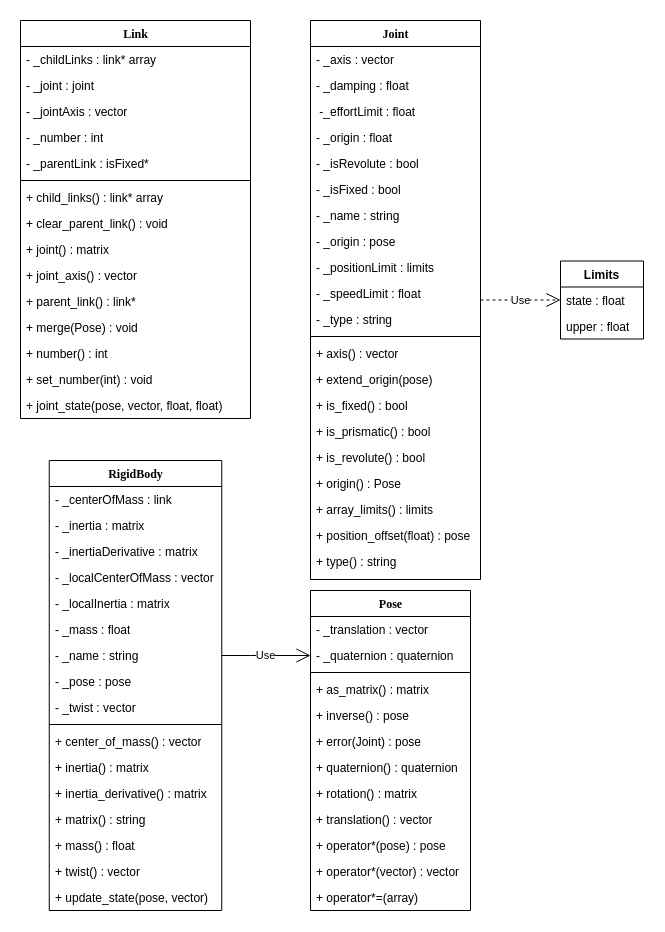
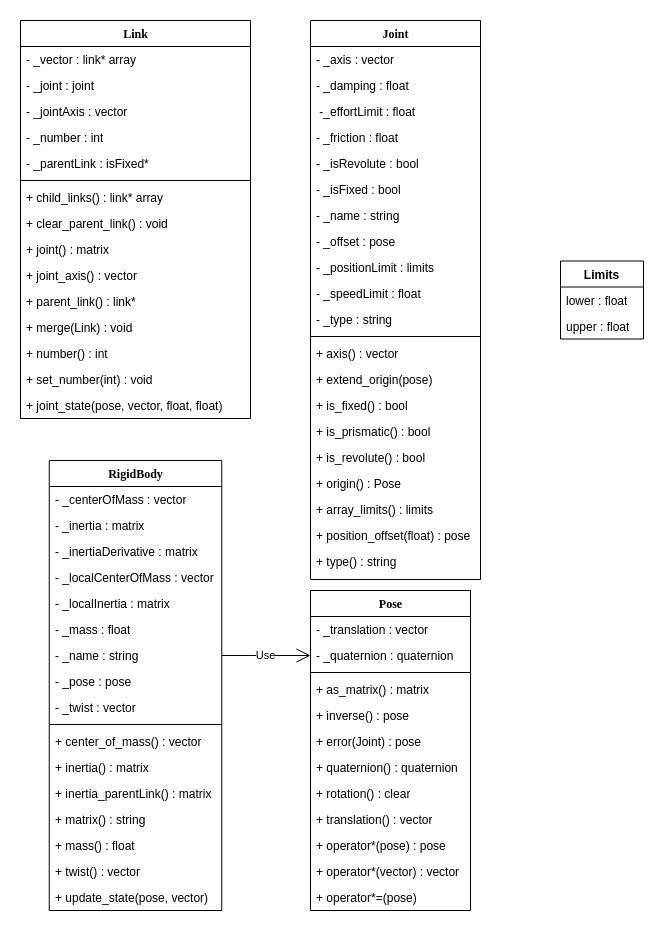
(102, 61) -> (93, 61)
(363, 139) -> (369, 139)
(361, 243) -> (364, 243)
(519, 300) -> none
(603, 309) -> (602, 302)
(86, 329) -> (84, 329)
(120, 501) -> (130, 501)
(378, 795) -> (374, 795)
(137, 802) -> (137, 802)
(379, 899) -> (375, 899)
